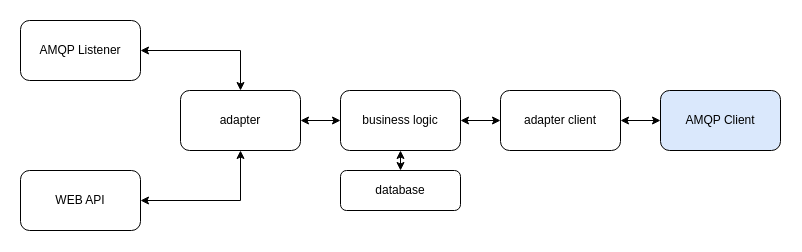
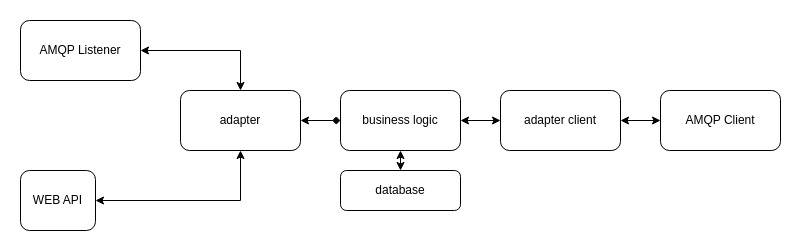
(332, 121) -> (332, 121)
(721, 121) -> (721, 121)
(81, 201) -> (58, 201)
